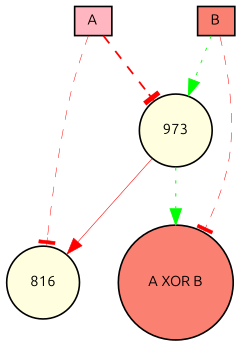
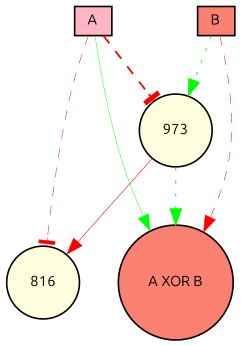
none -> (113, 128)
(232, 128) -> (232, 128)
